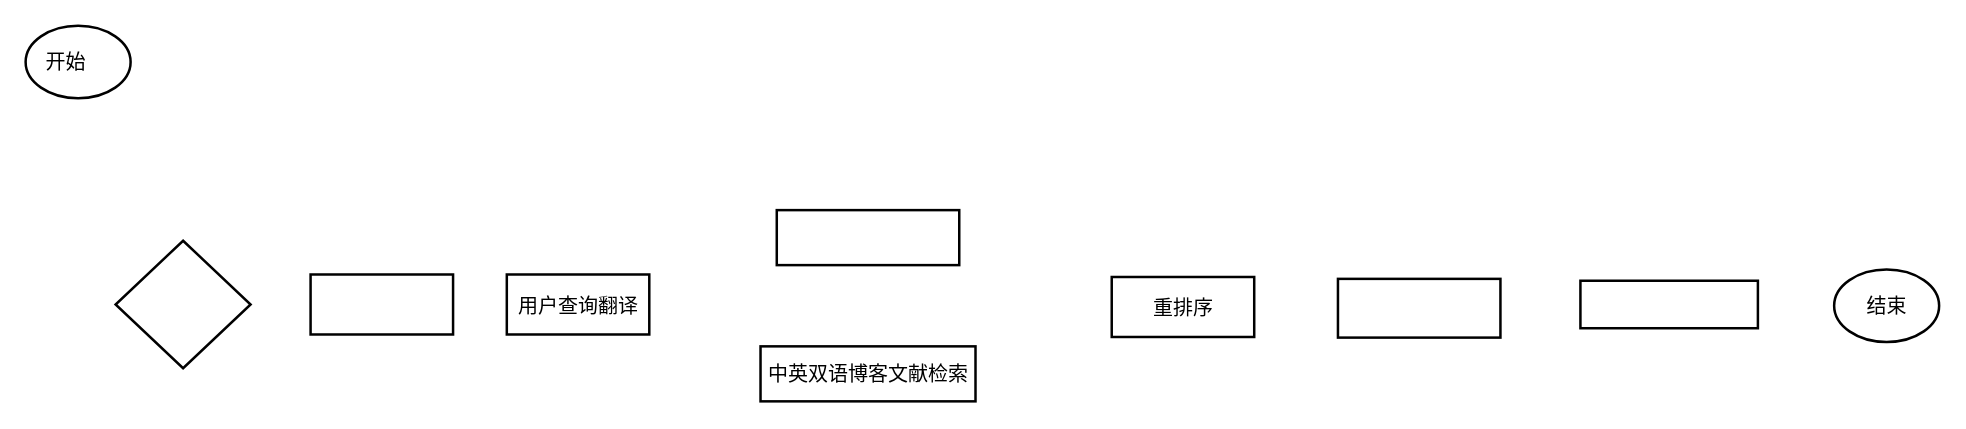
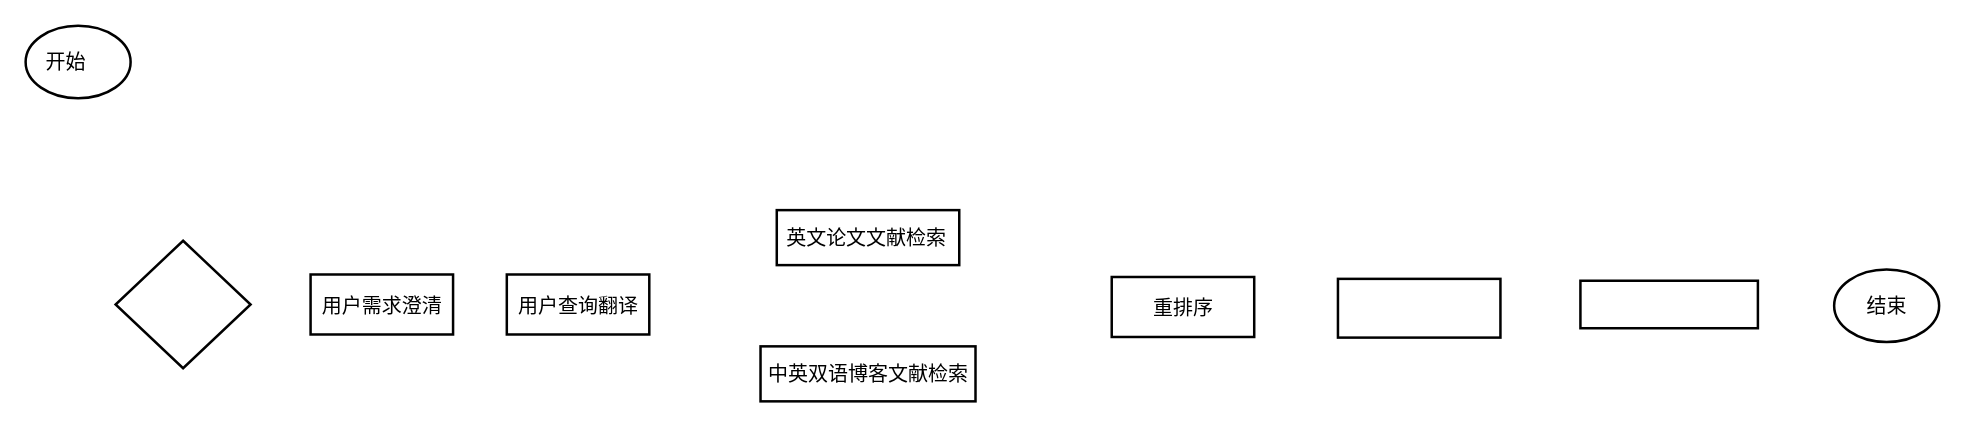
none -> (867, 238)
none -> (382, 306)
